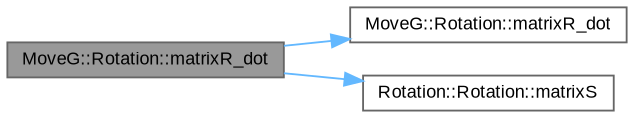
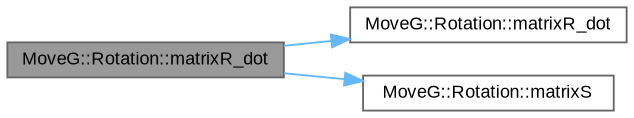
(488, 93) -> (488, 93)
